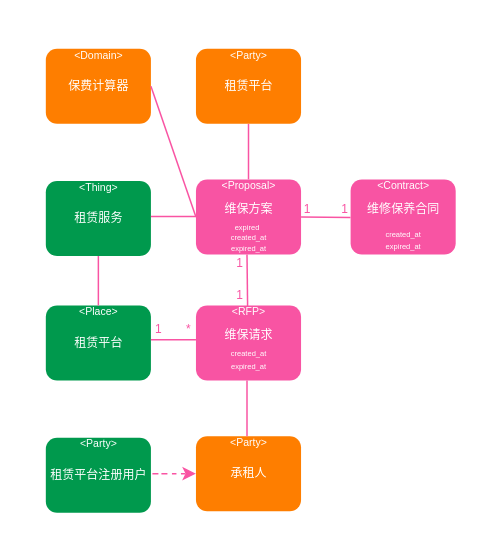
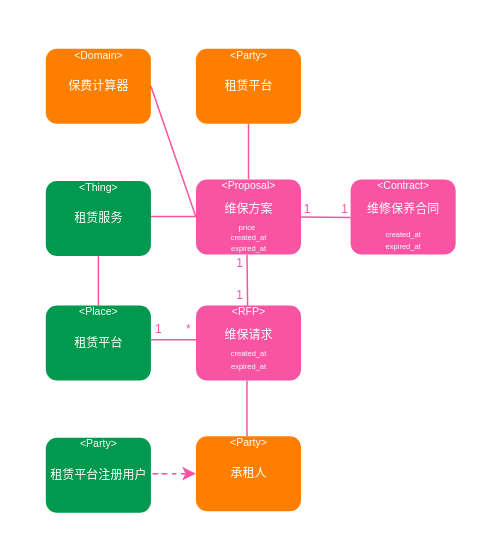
(248, 226) -> (248, 226)
